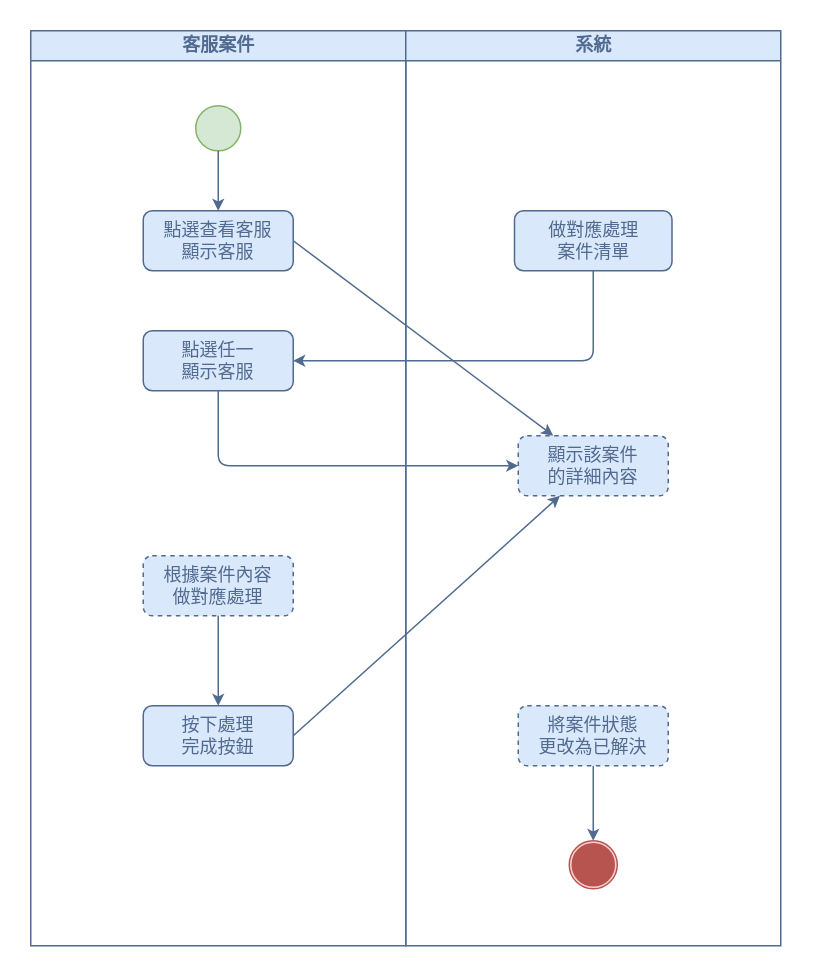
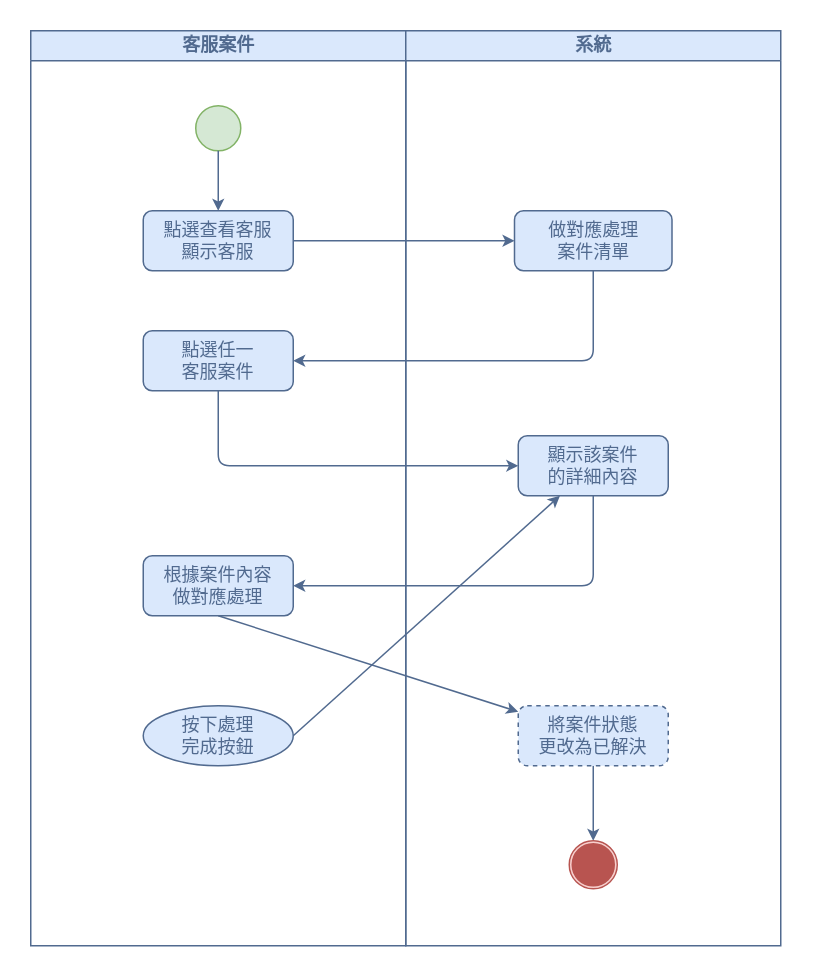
(420, 336) -> (400, 241)
(218, 361) -> (218, 361)
(593, 466) -> (593, 466)
(218, 586) -> (218, 586)
none -> (487, 586)
(218, 656) -> (364, 662)
(218, 736) -> (218, 736)
